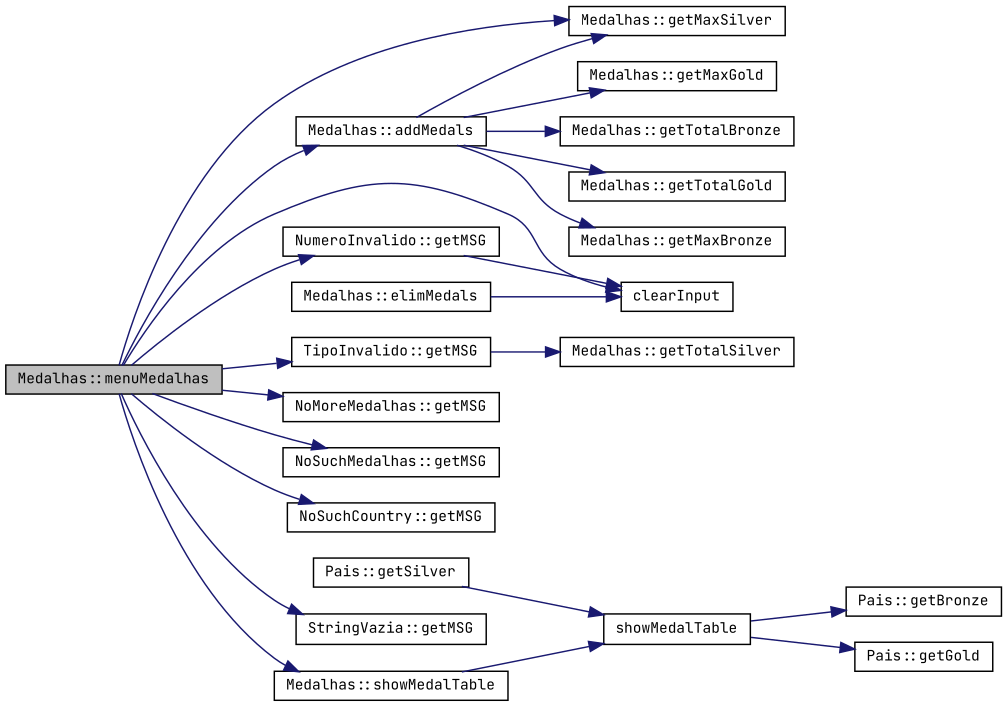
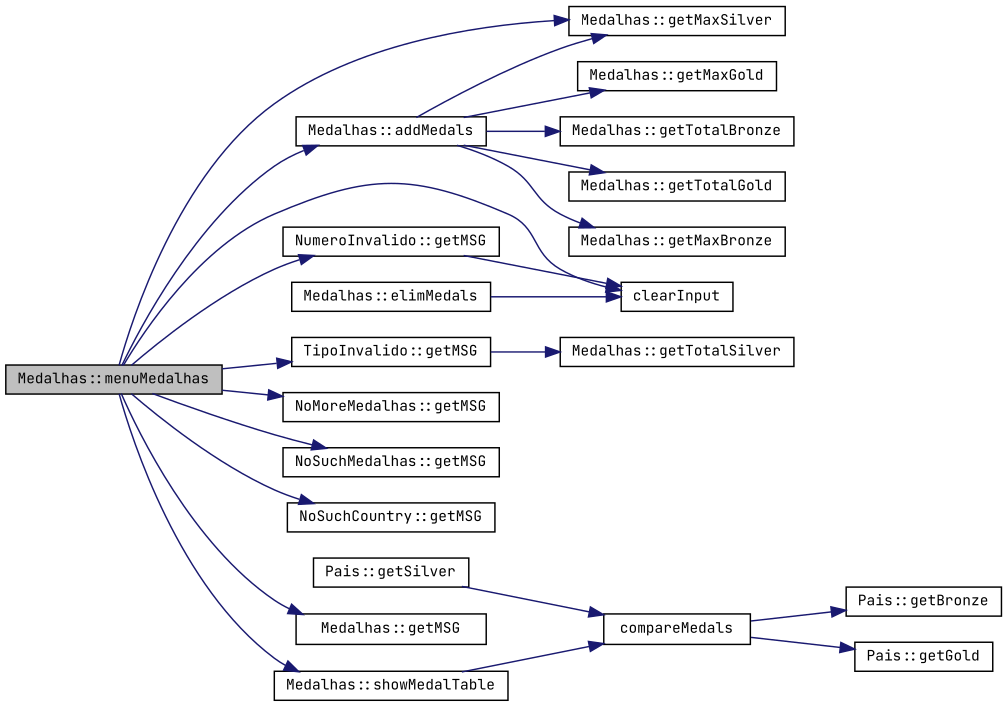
(391, 629) -> (391, 629)
(677, 629) -> (677, 629)
